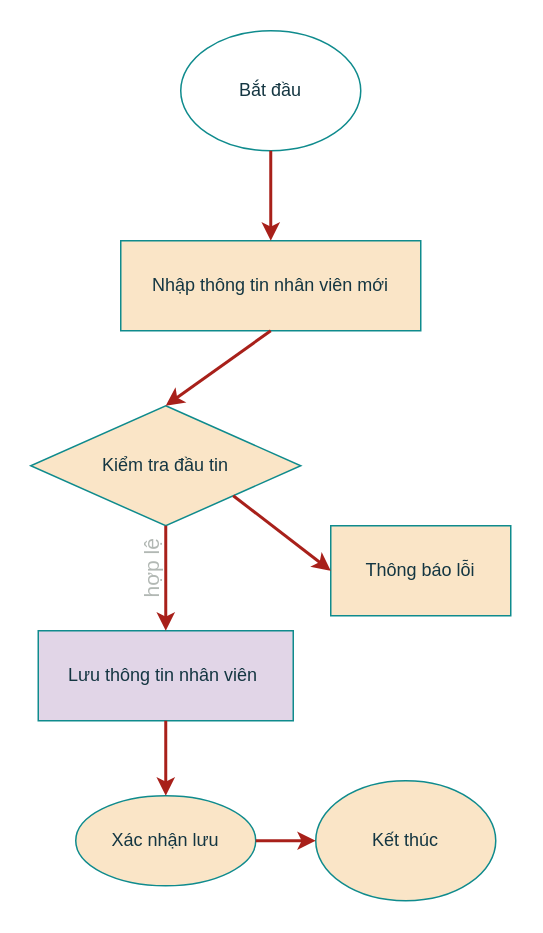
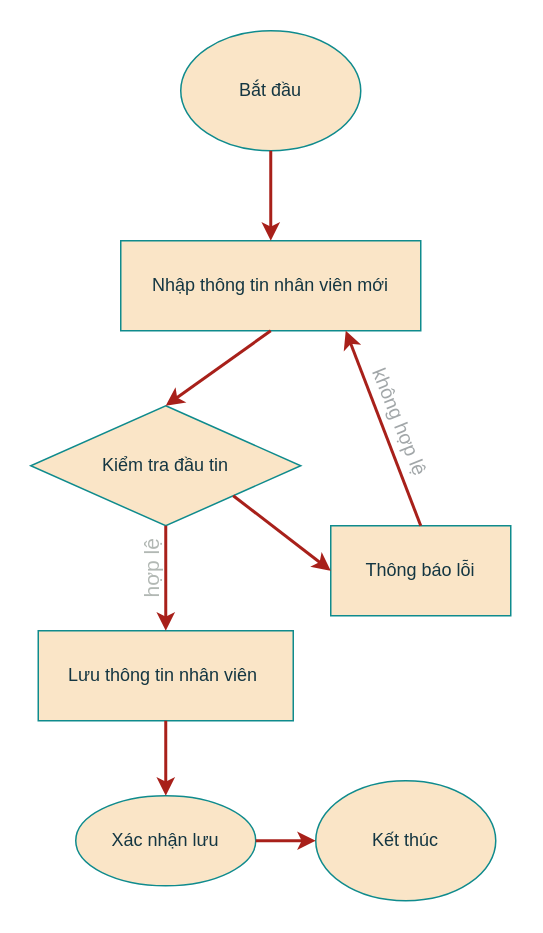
(271, 91) -> (271, 91)
none -> (385, 434)
(166, 676) -> (166, 676)
